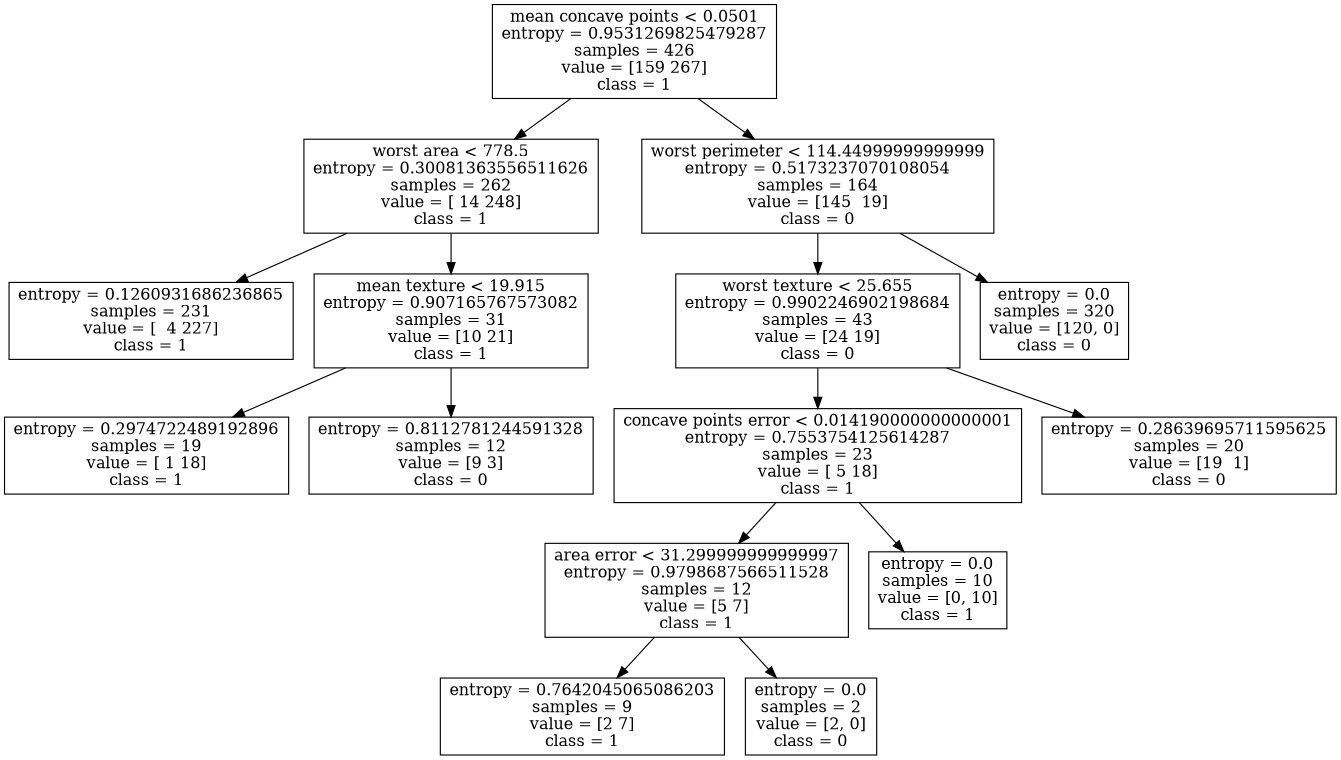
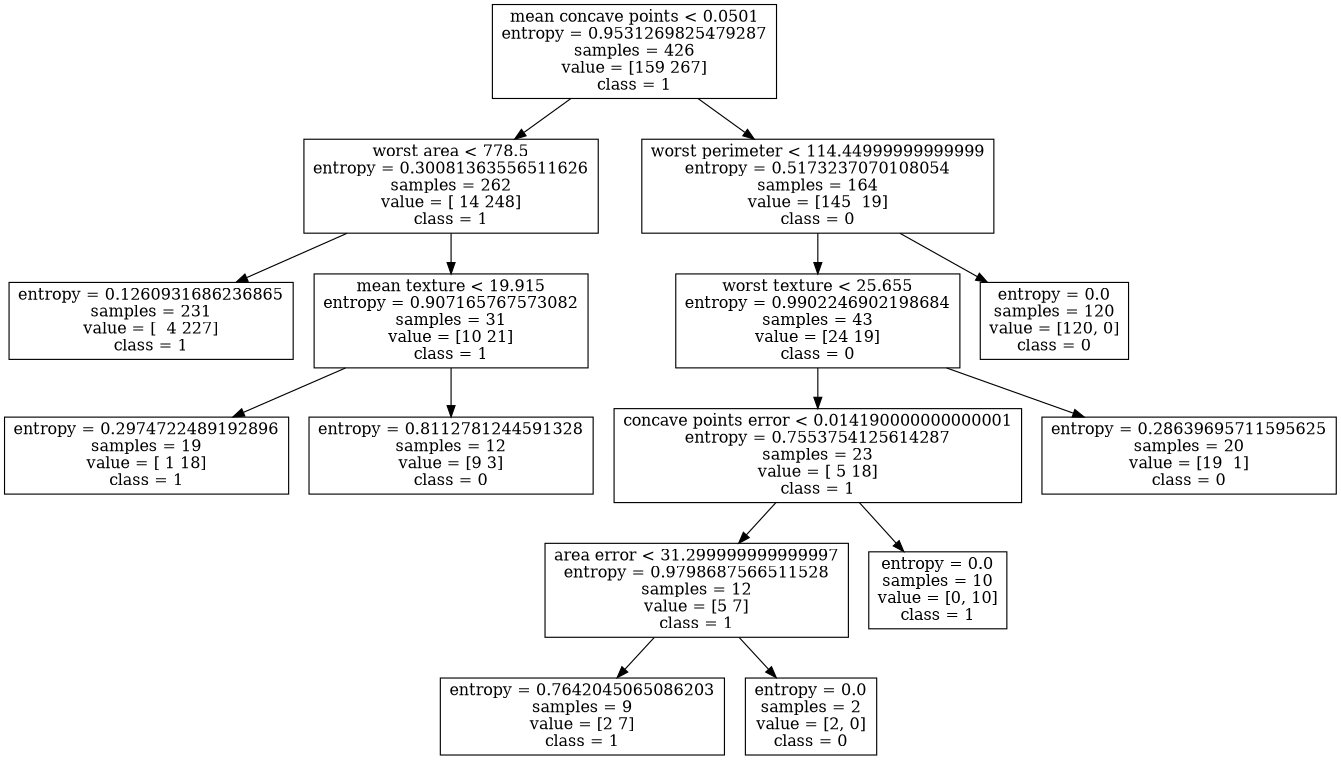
(1054, 321) -> (1054, 321)
